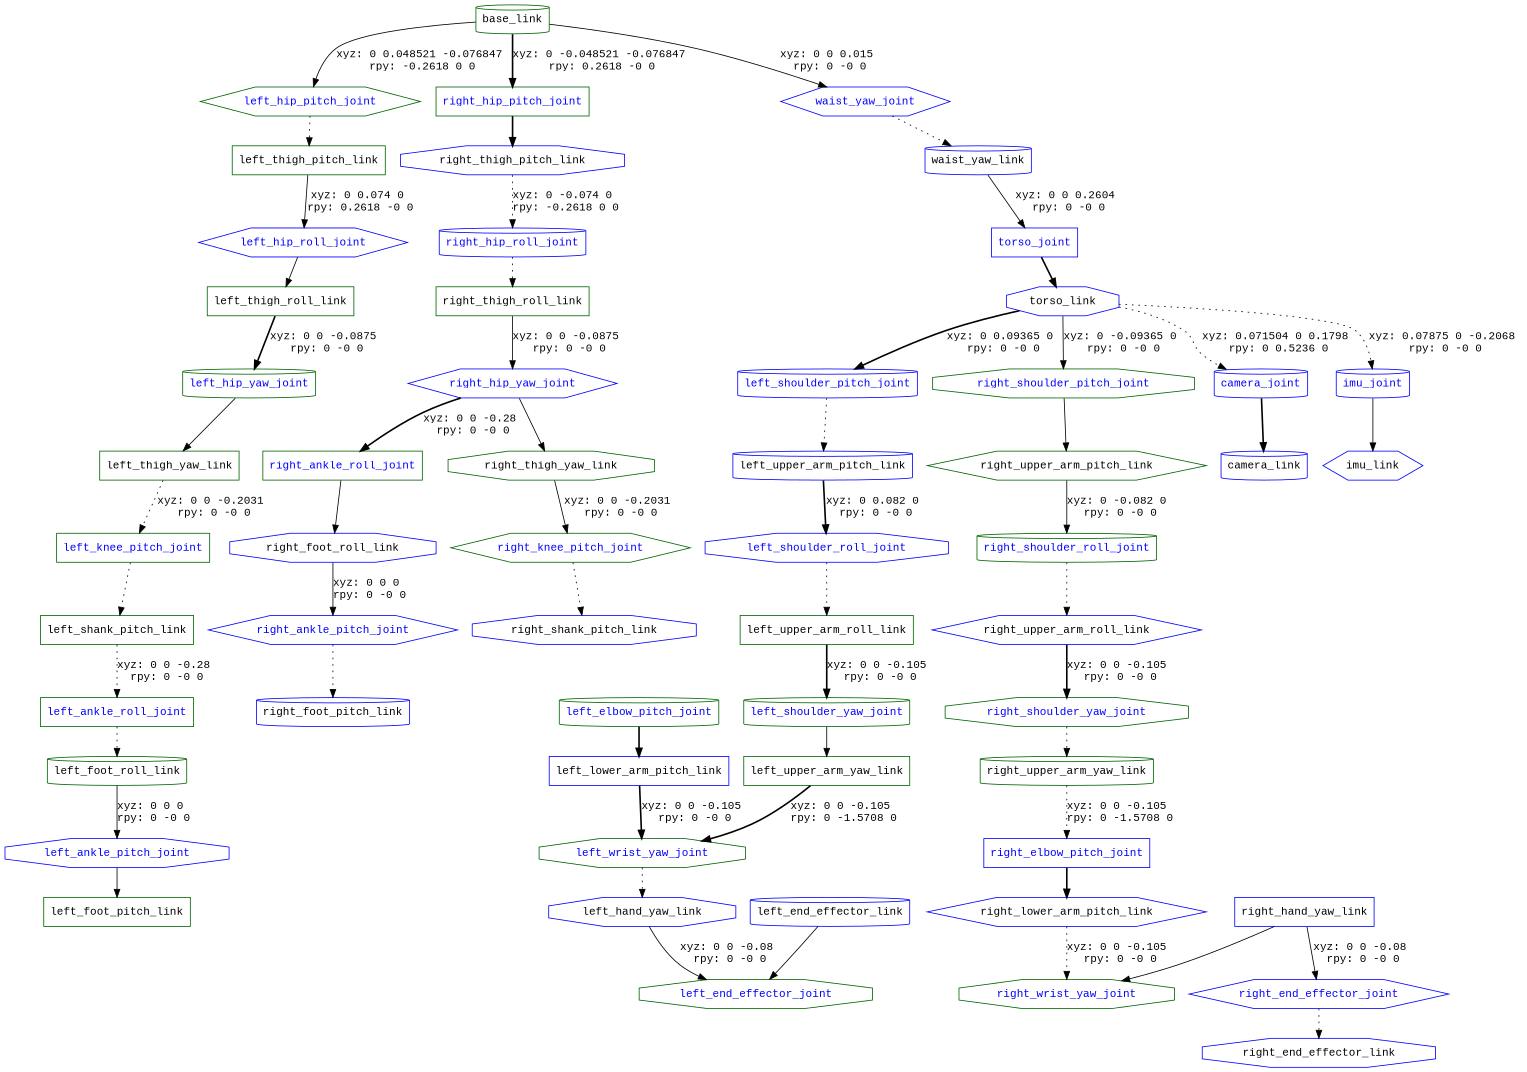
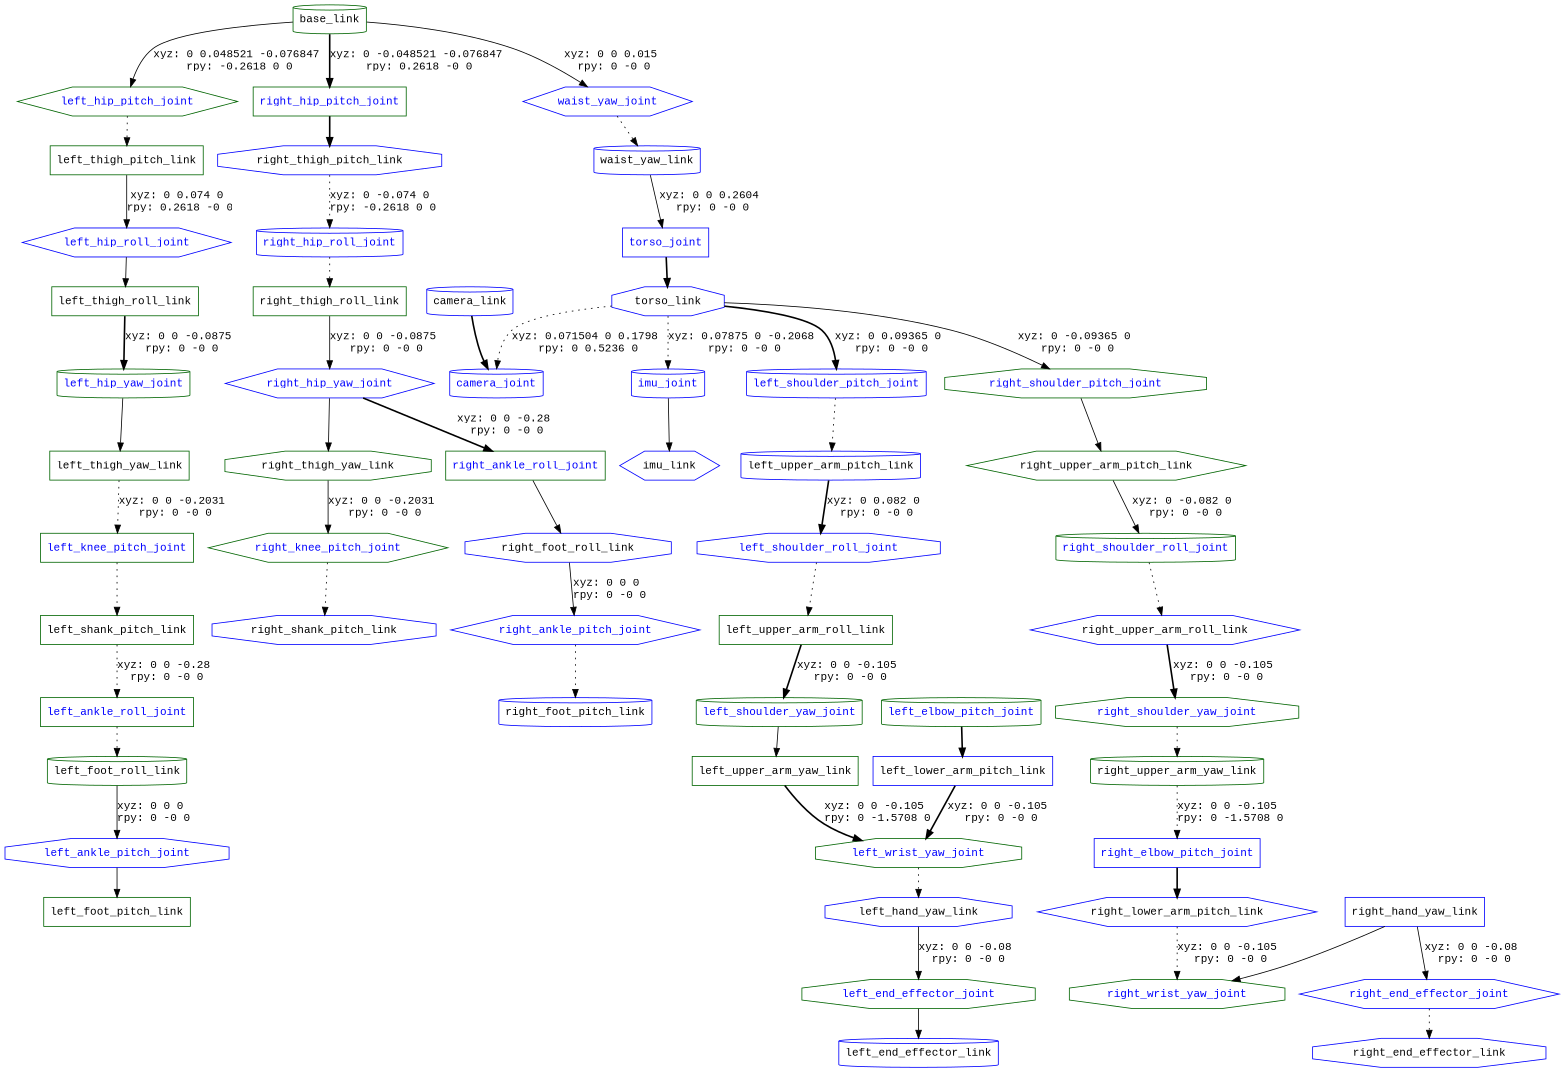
(1262, 420) -> (476, 339)
(797, 950) -> (919, 1019)
